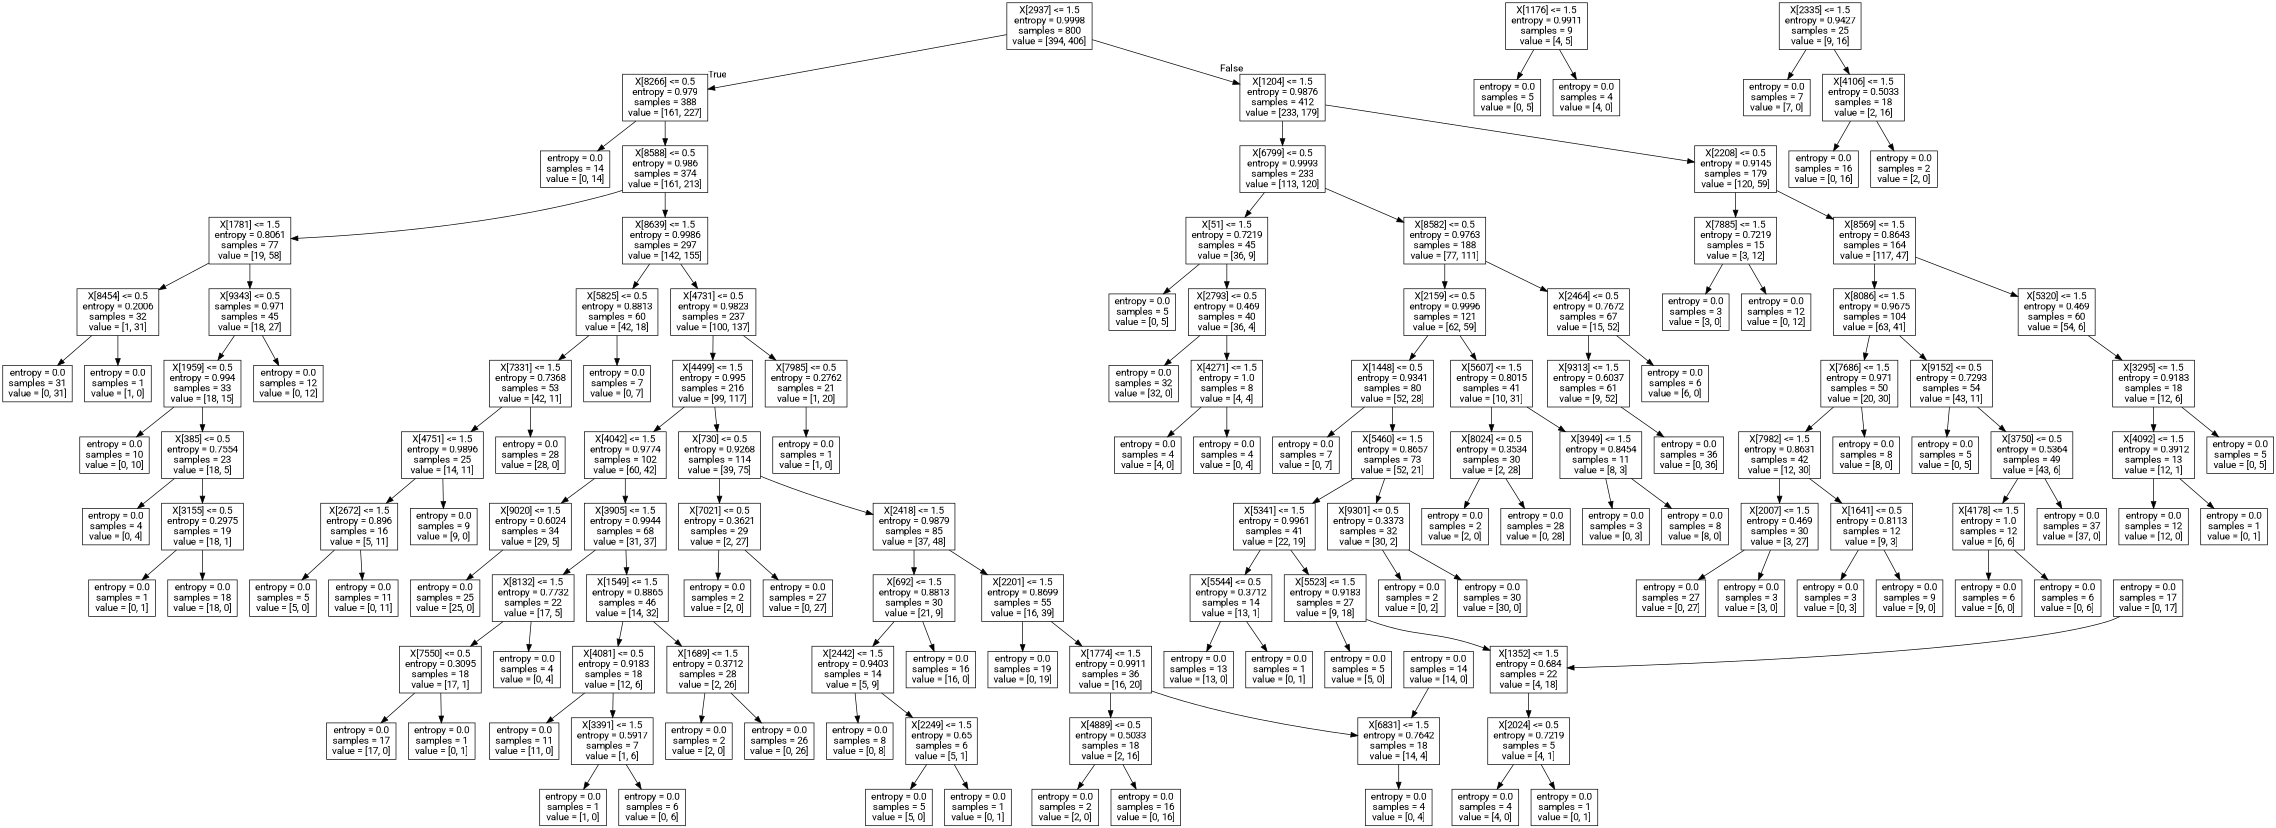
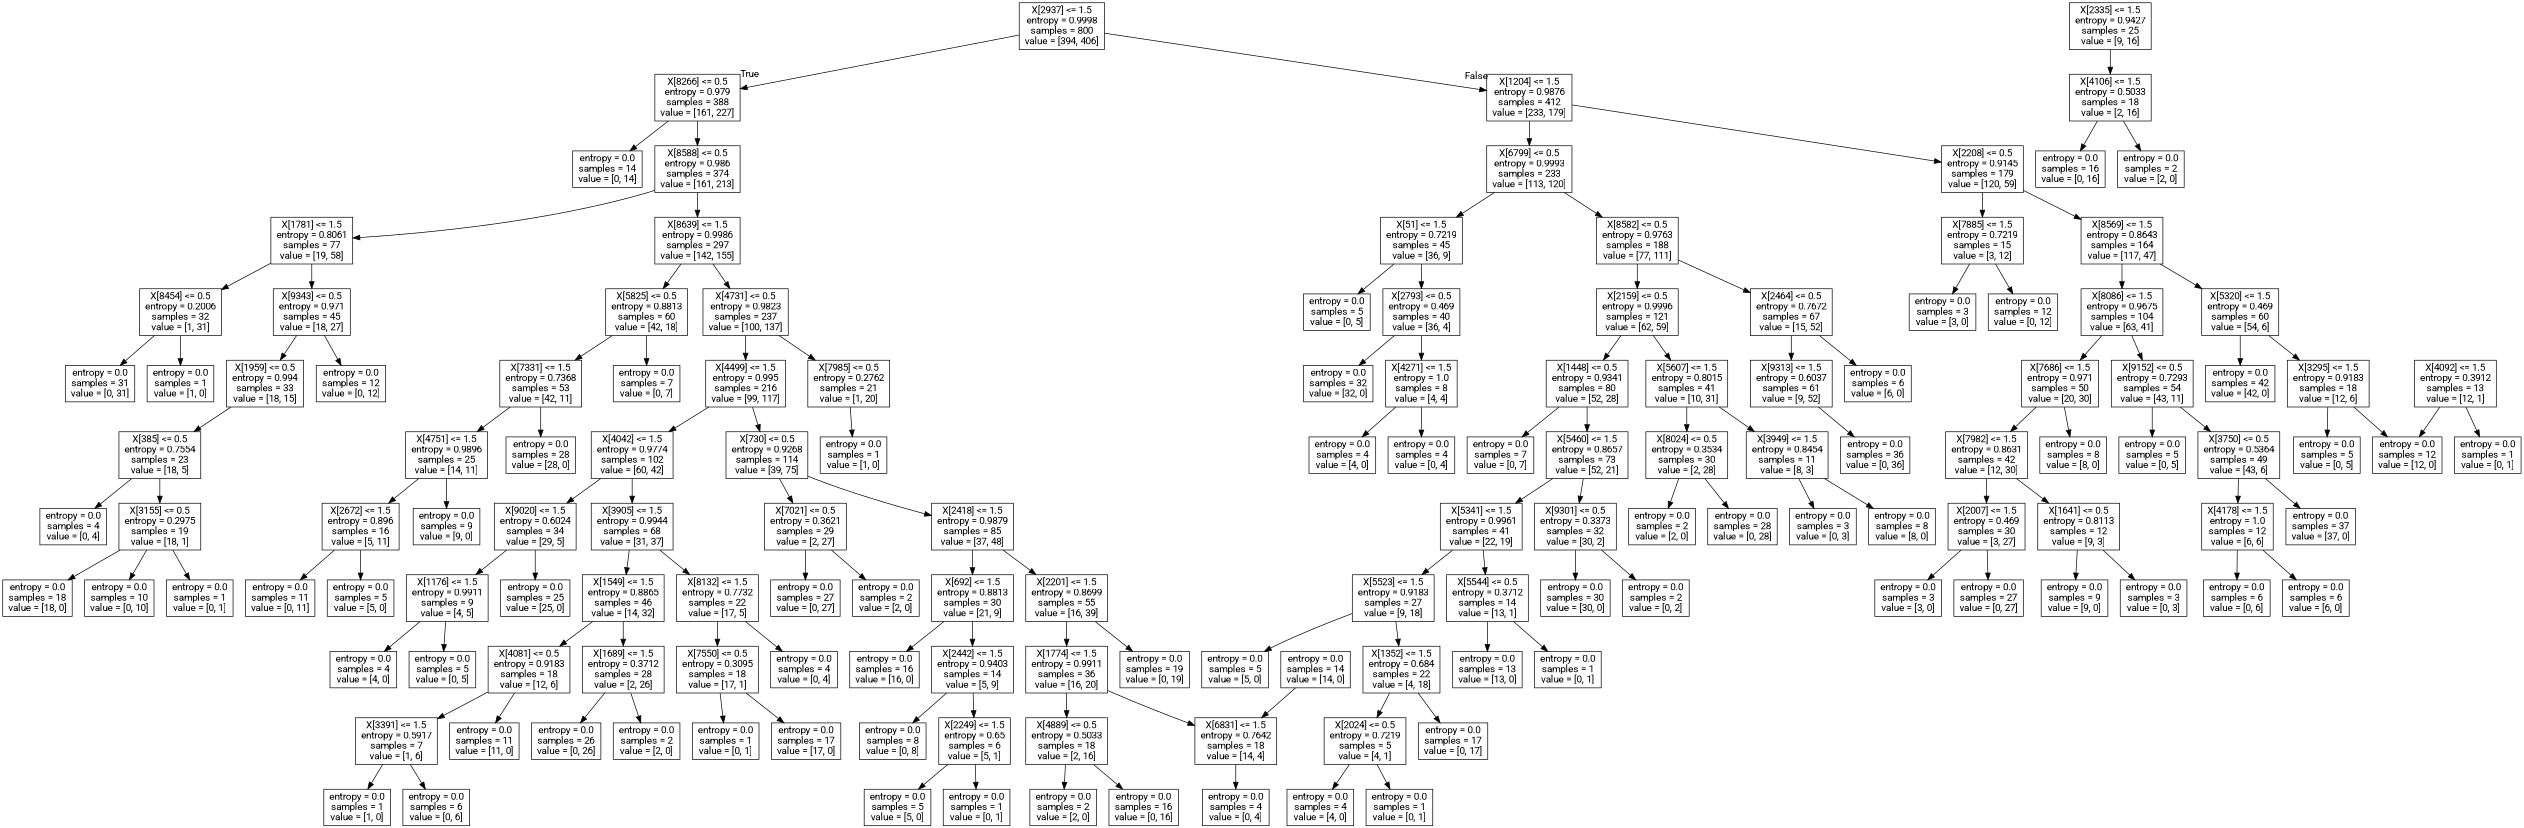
(1777, 98) -> none
(250, 312) -> (312, 312)
none -> (2240, 384)
(2154, 416) -> (2368, 420)
(158, 420) -> (140, 562)
none -> (494, 560)
(1849, 655) -> (1427, 705)
